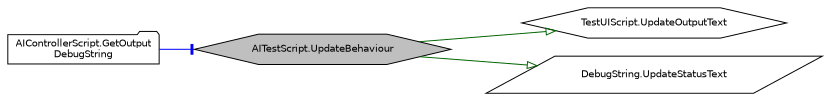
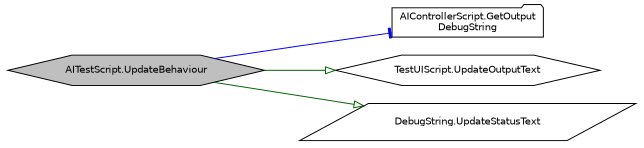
(174, 49) -> (301, 46)
